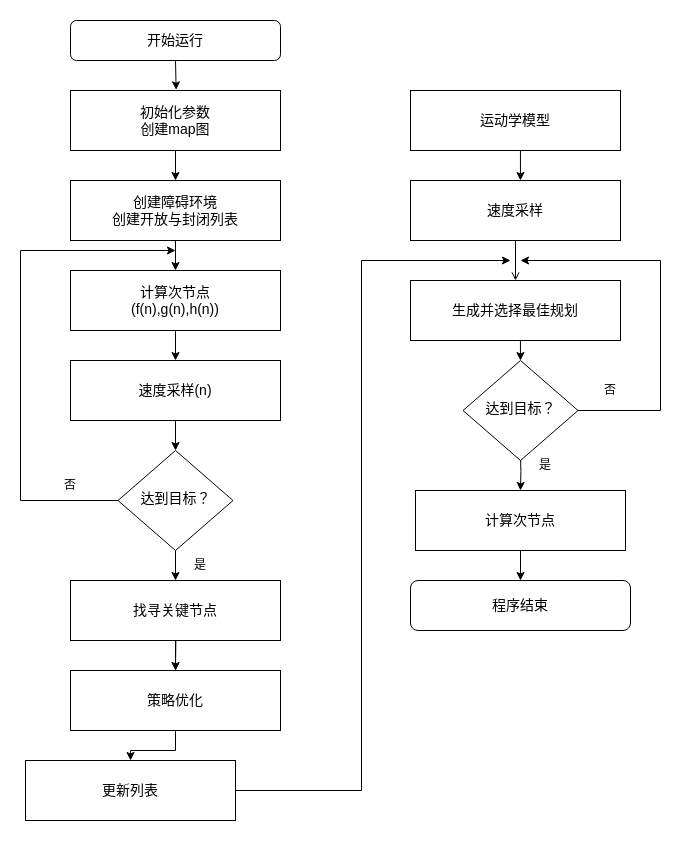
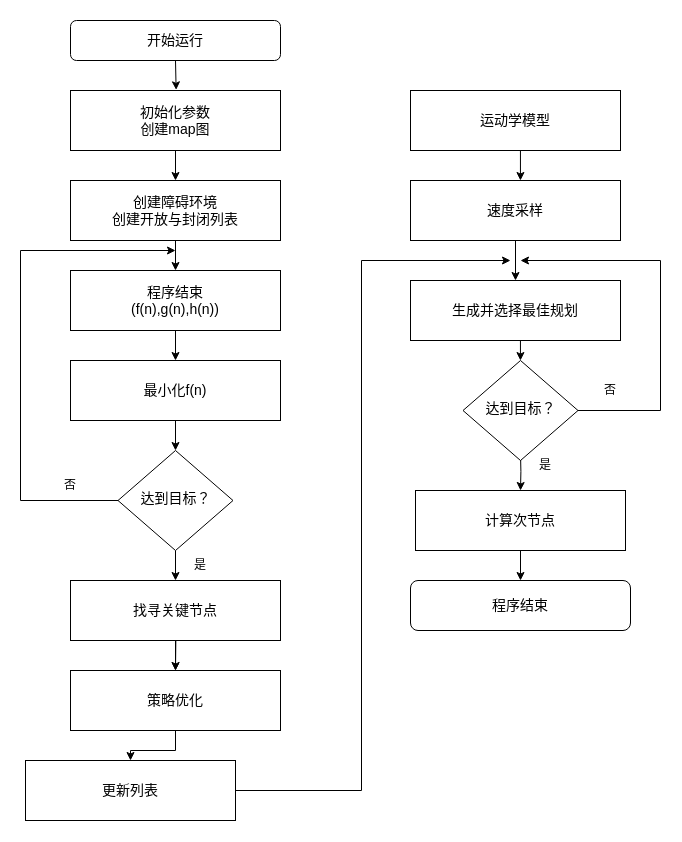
(516, 273) -> (516, 272)
(176, 301) -> (176, 301)
(176, 391) -> (176, 391)
